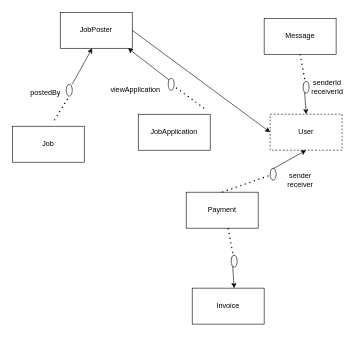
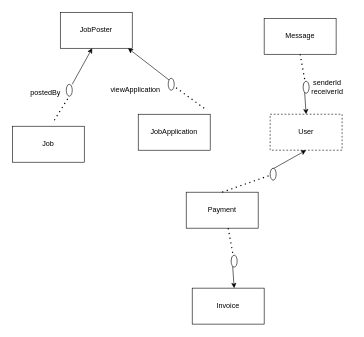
(200, 80) -> none
(300, 180) -> none
